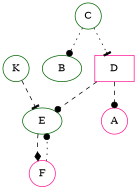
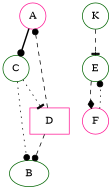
none -> (25, 39)
(79, 95) -> (40, 145)
(42, 121) -> (96, 69)
